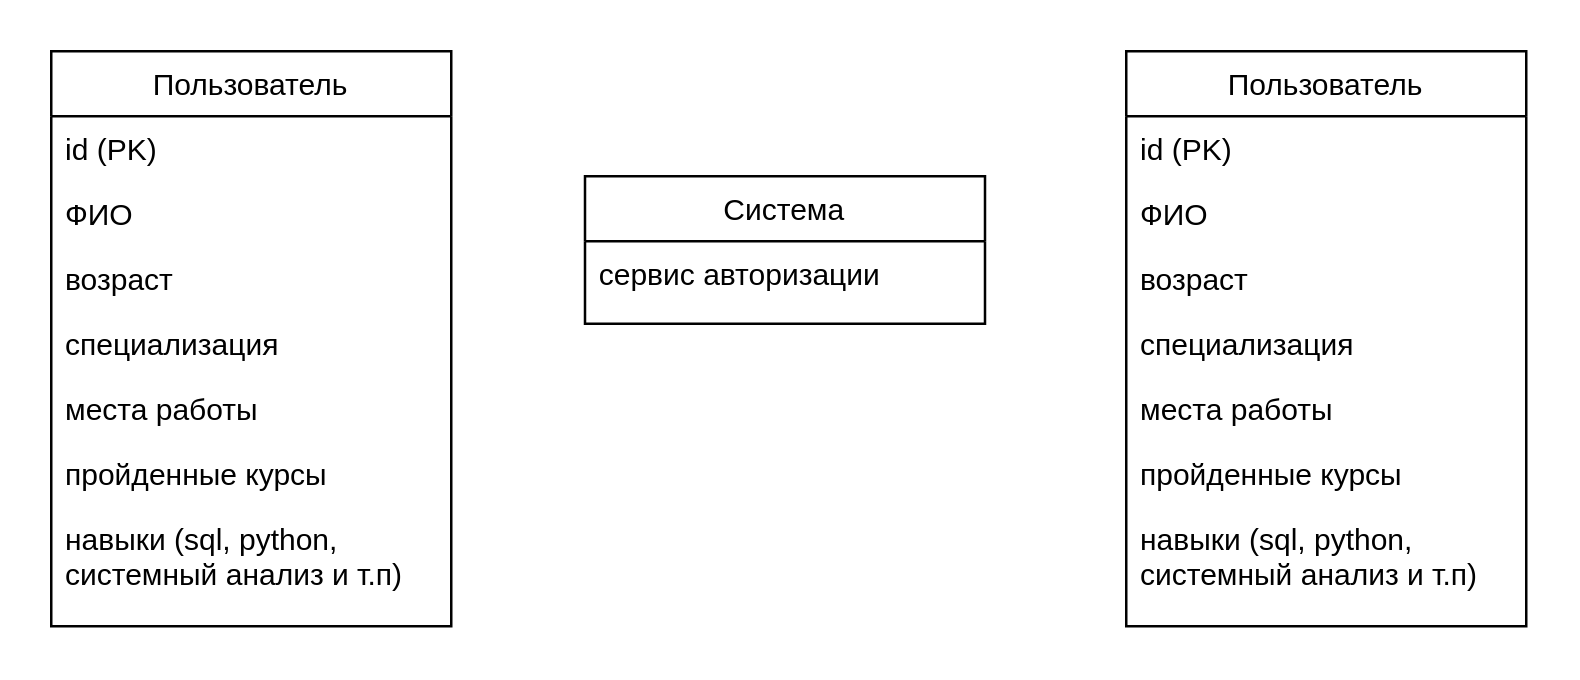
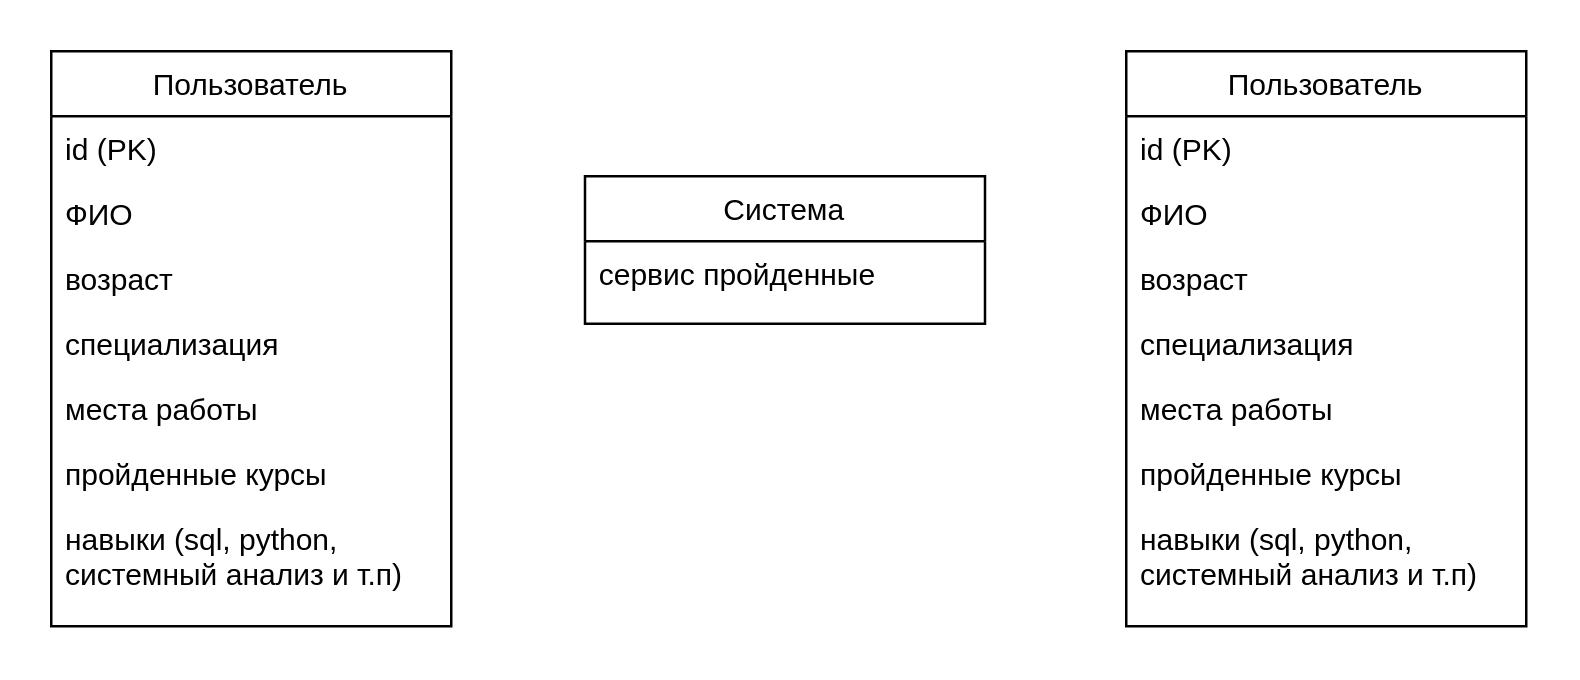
(746, 275) -> (738, 275)
